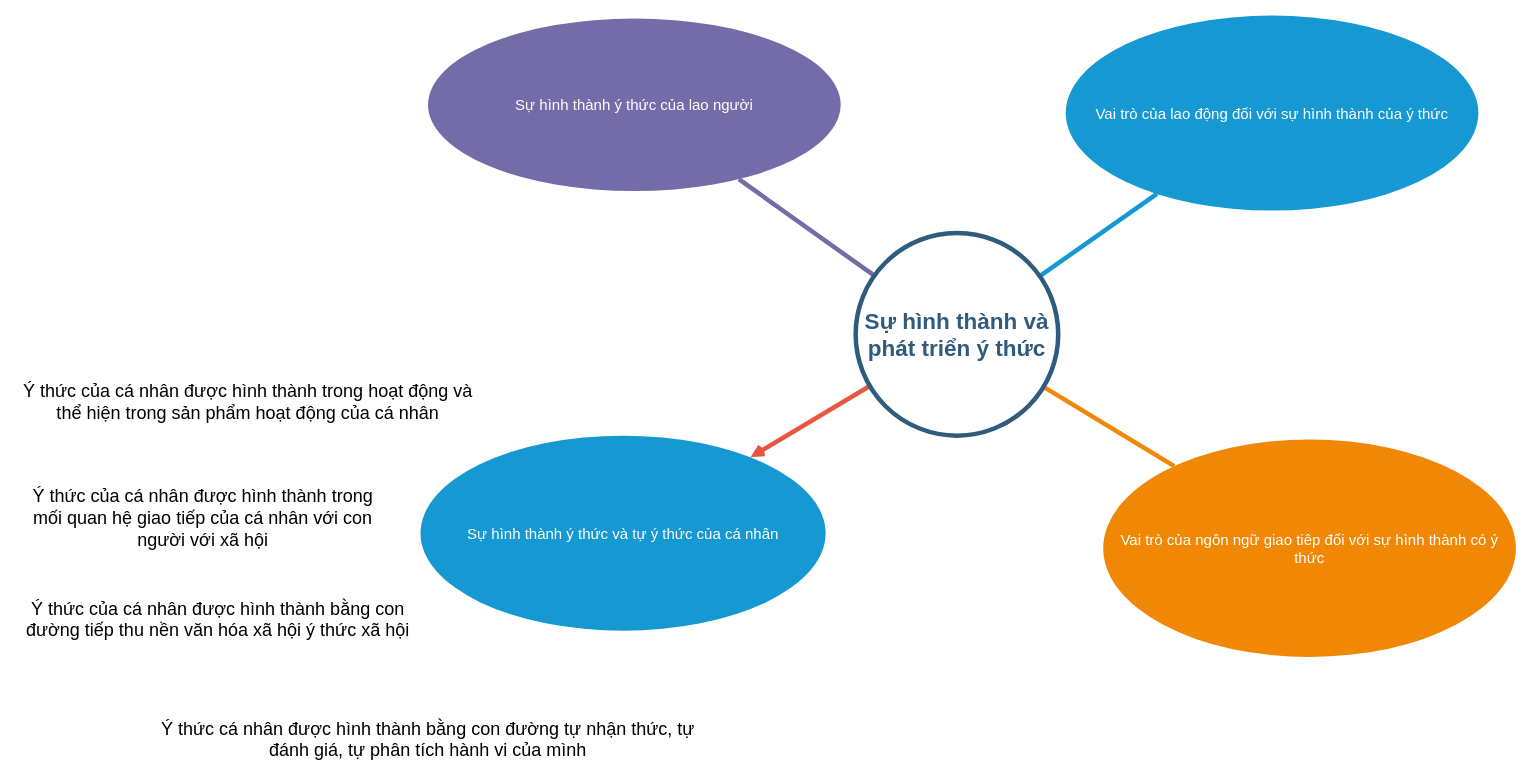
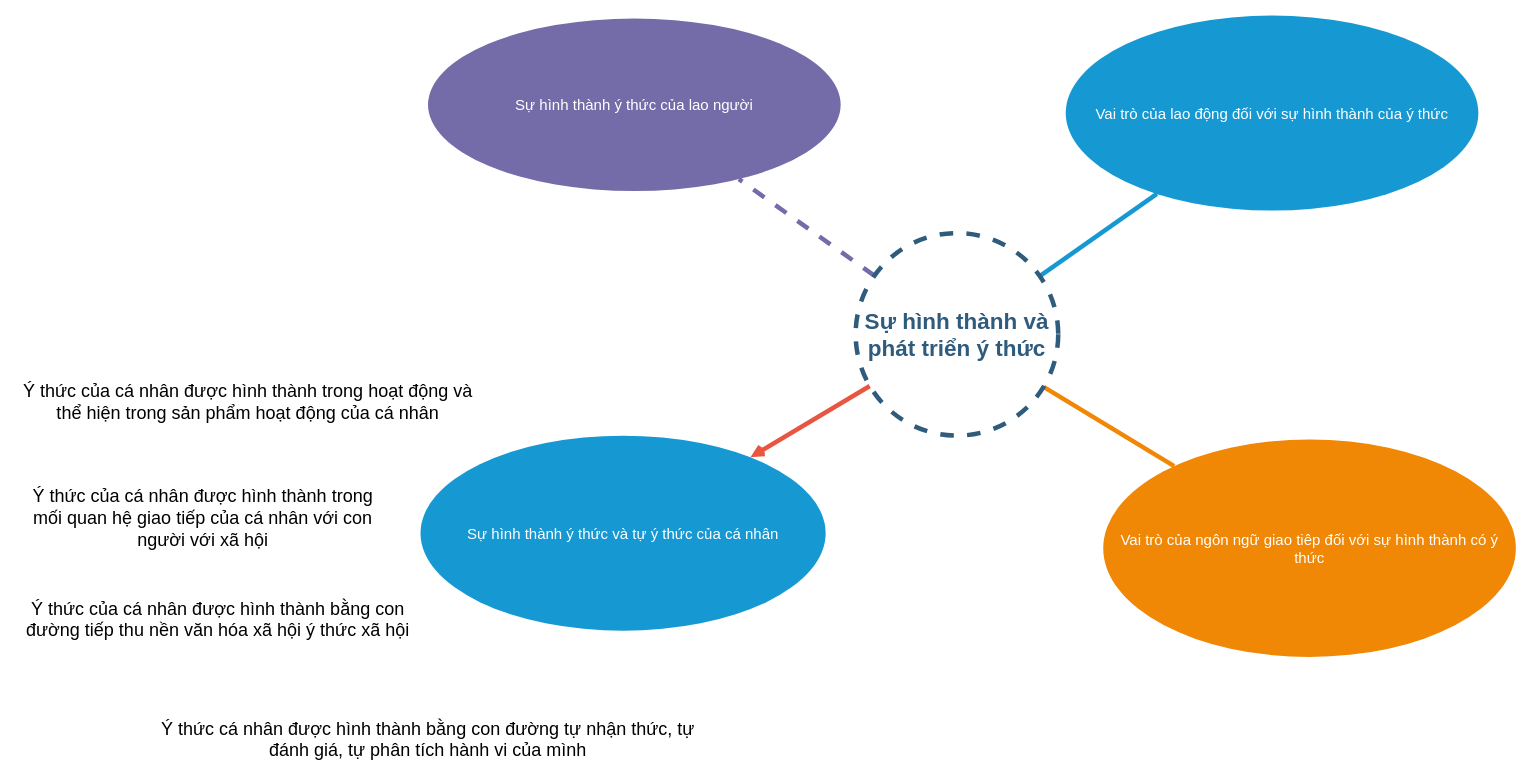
(836, 248) -> (836, 248)
(957, 334) -> (957, 334)
